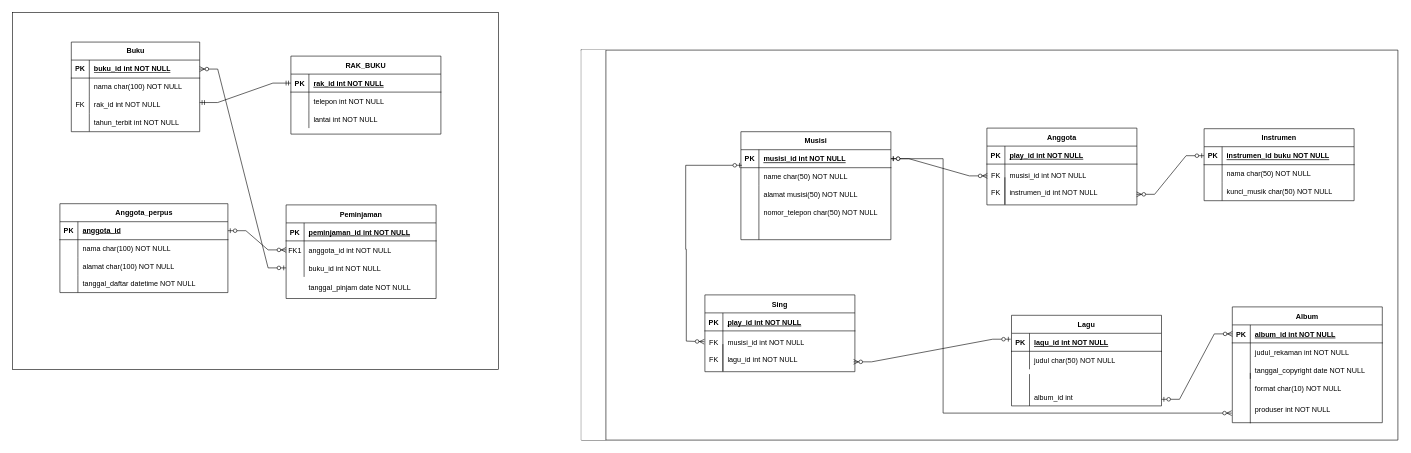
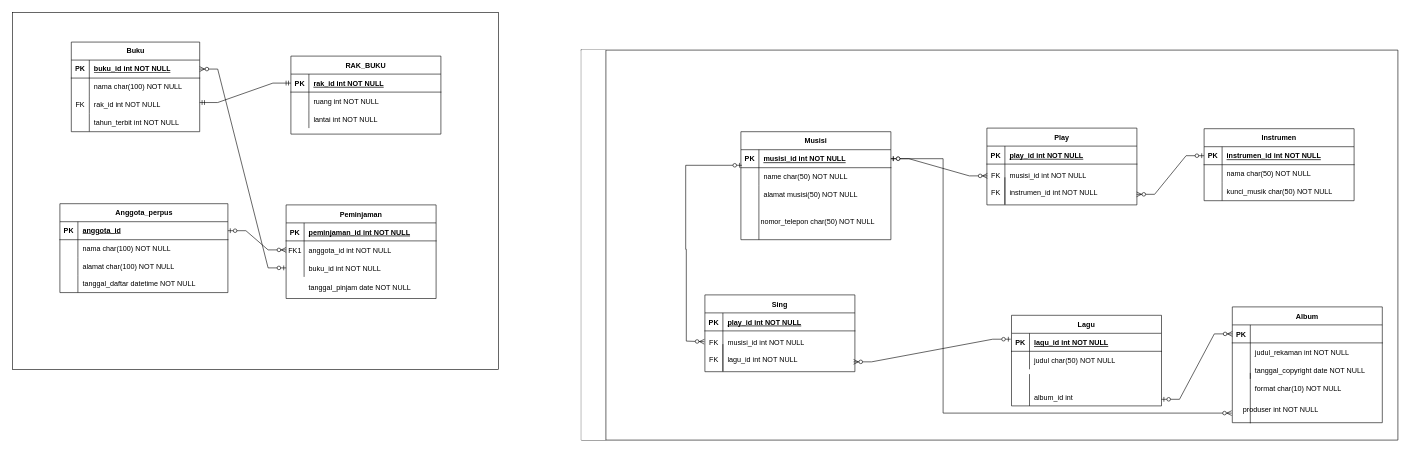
(349, 101) -> (346, 101)
(1061, 137) -> (1061, 137)
(1274, 156) -> (1271, 156)
(825, 213) -> (822, 222)
(1316, 334) -> none
(1316, 410) -> (1304, 410)
